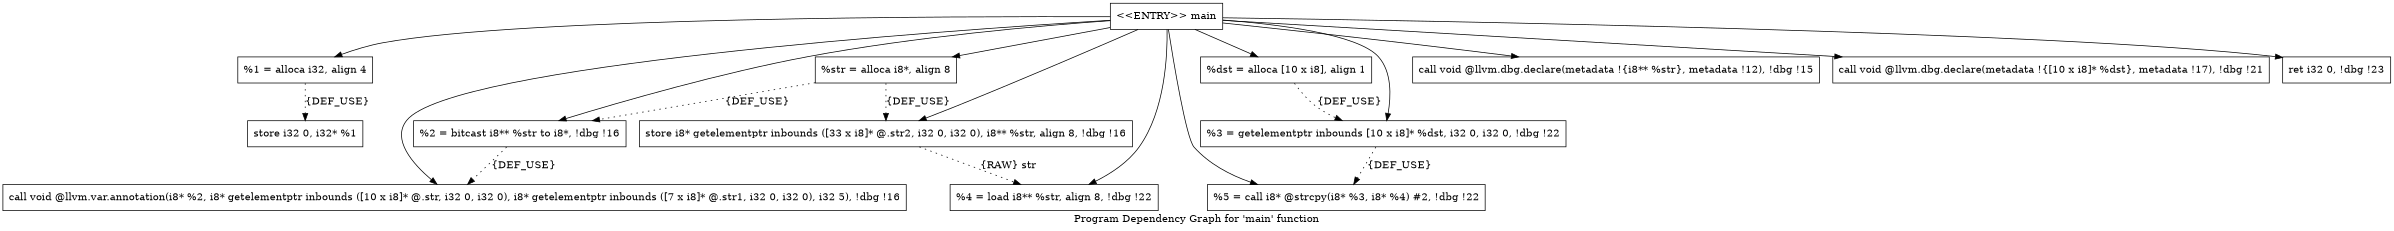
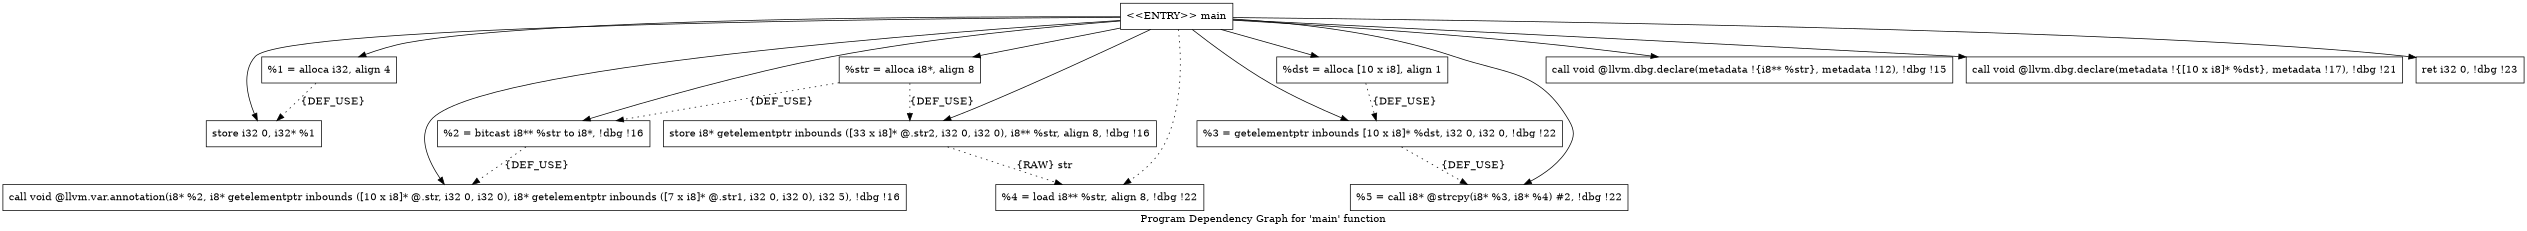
none -> (448, 33)
(1154, 117) -> (1175, 113)
